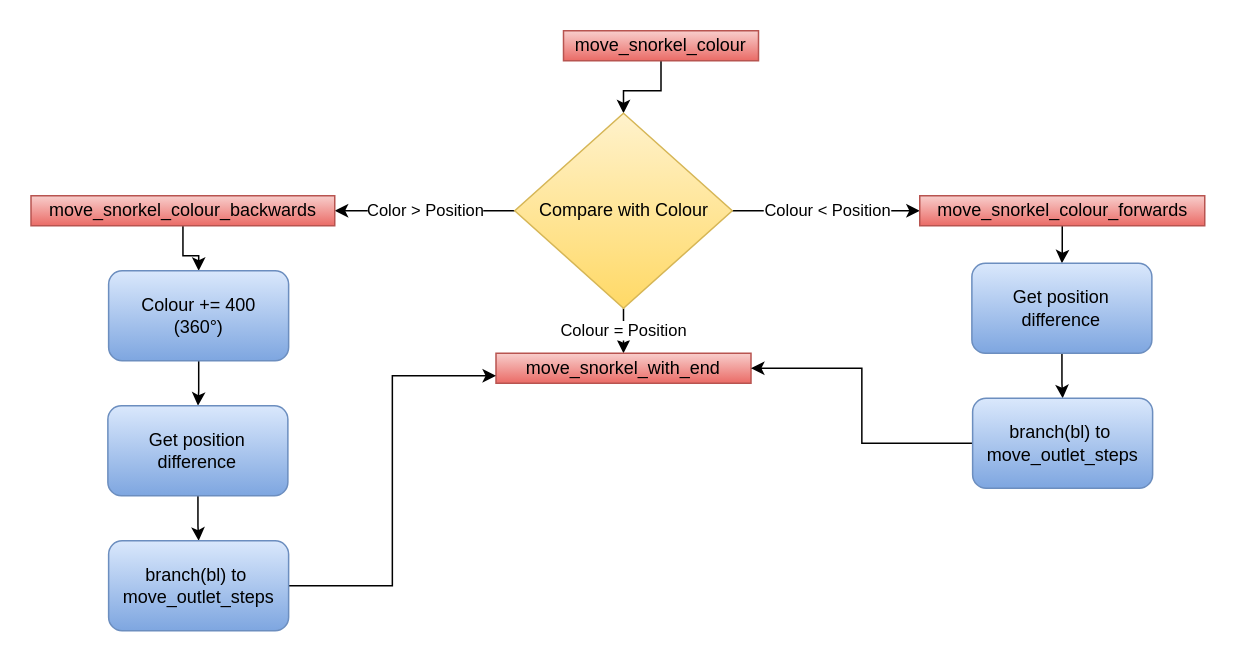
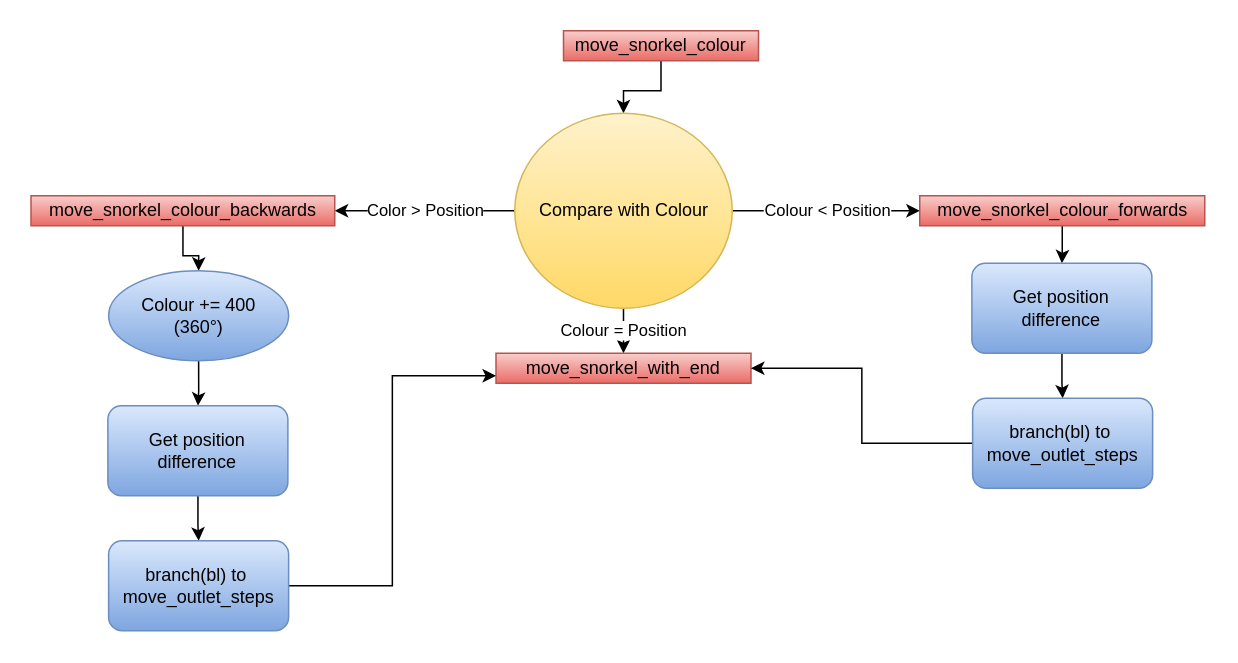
(623, 211) -> (623, 211)
(198, 316) -> (198, 316)
